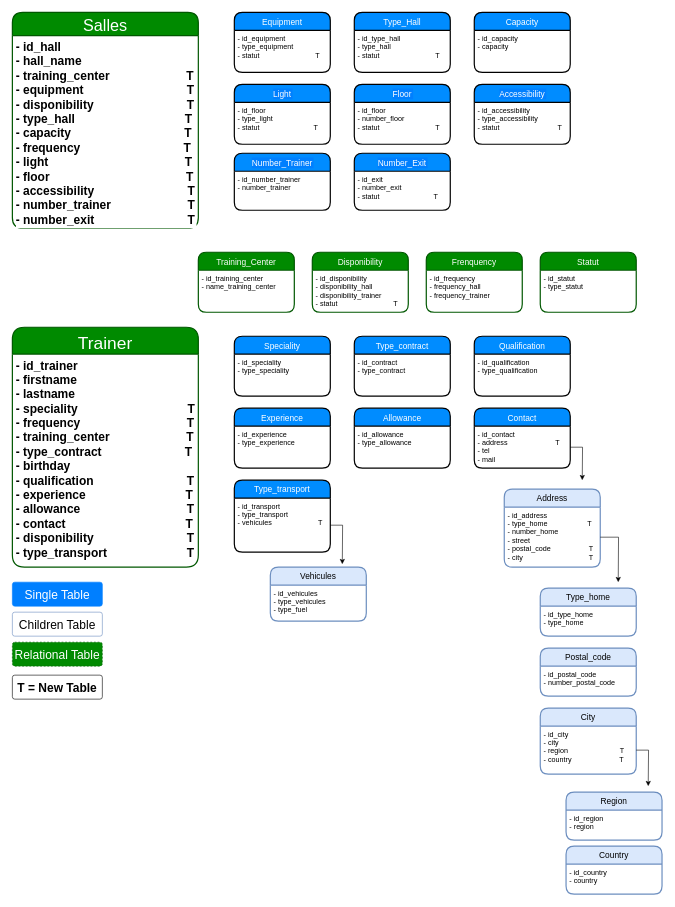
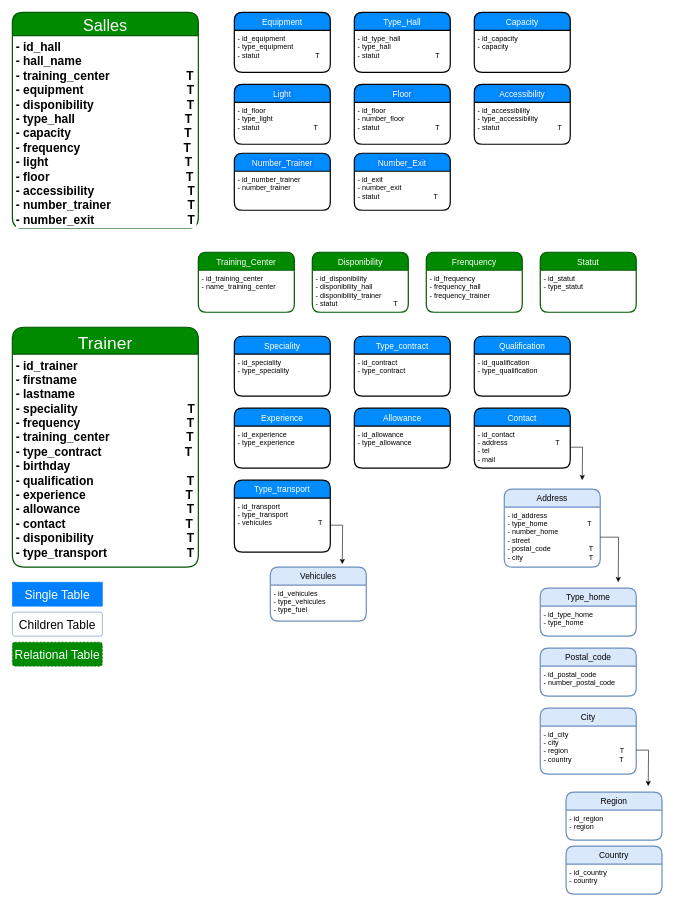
(57, 594) -> (57, 594)
(57, 687) -> none
